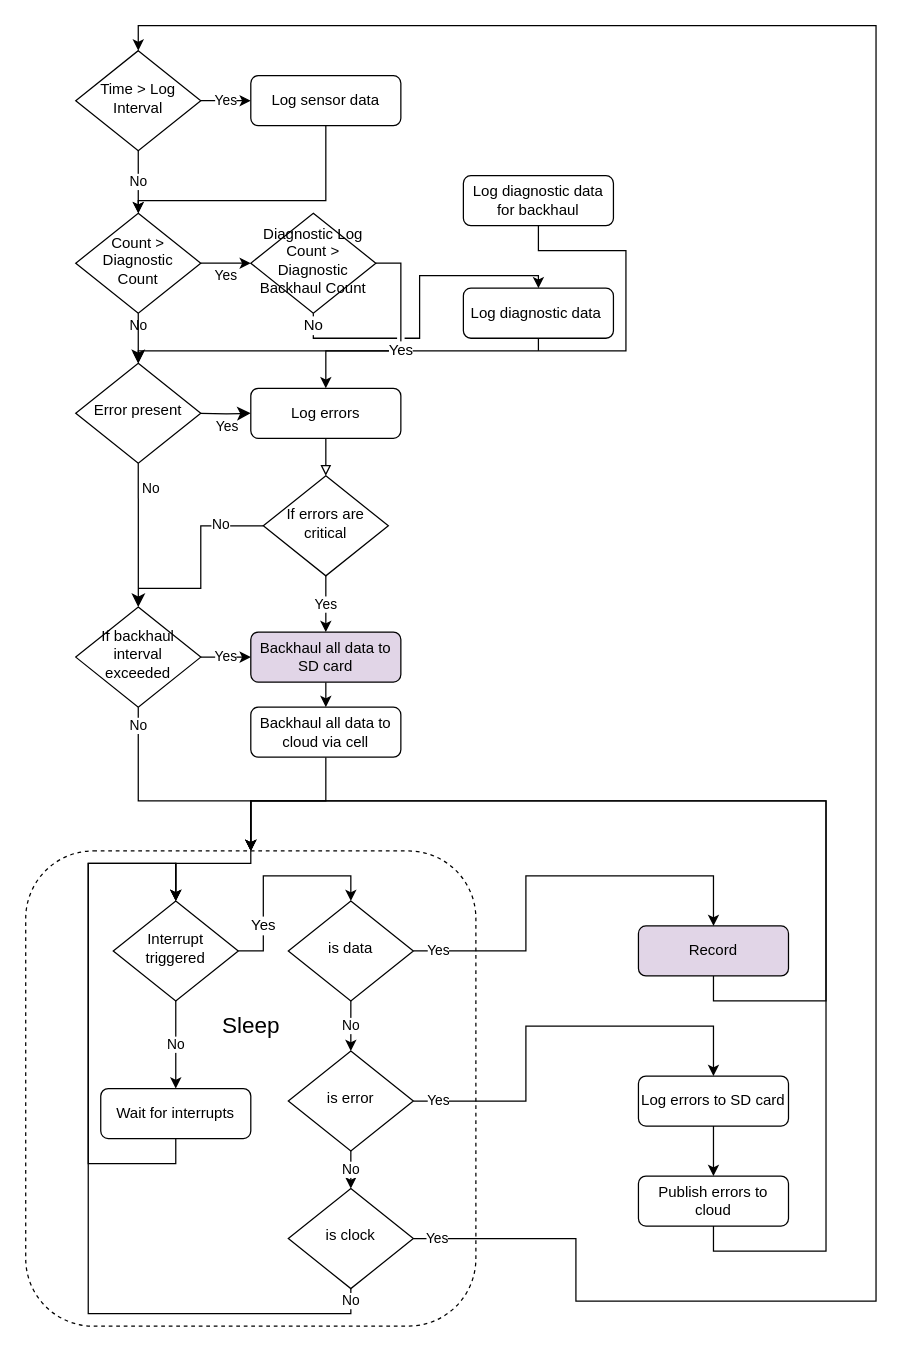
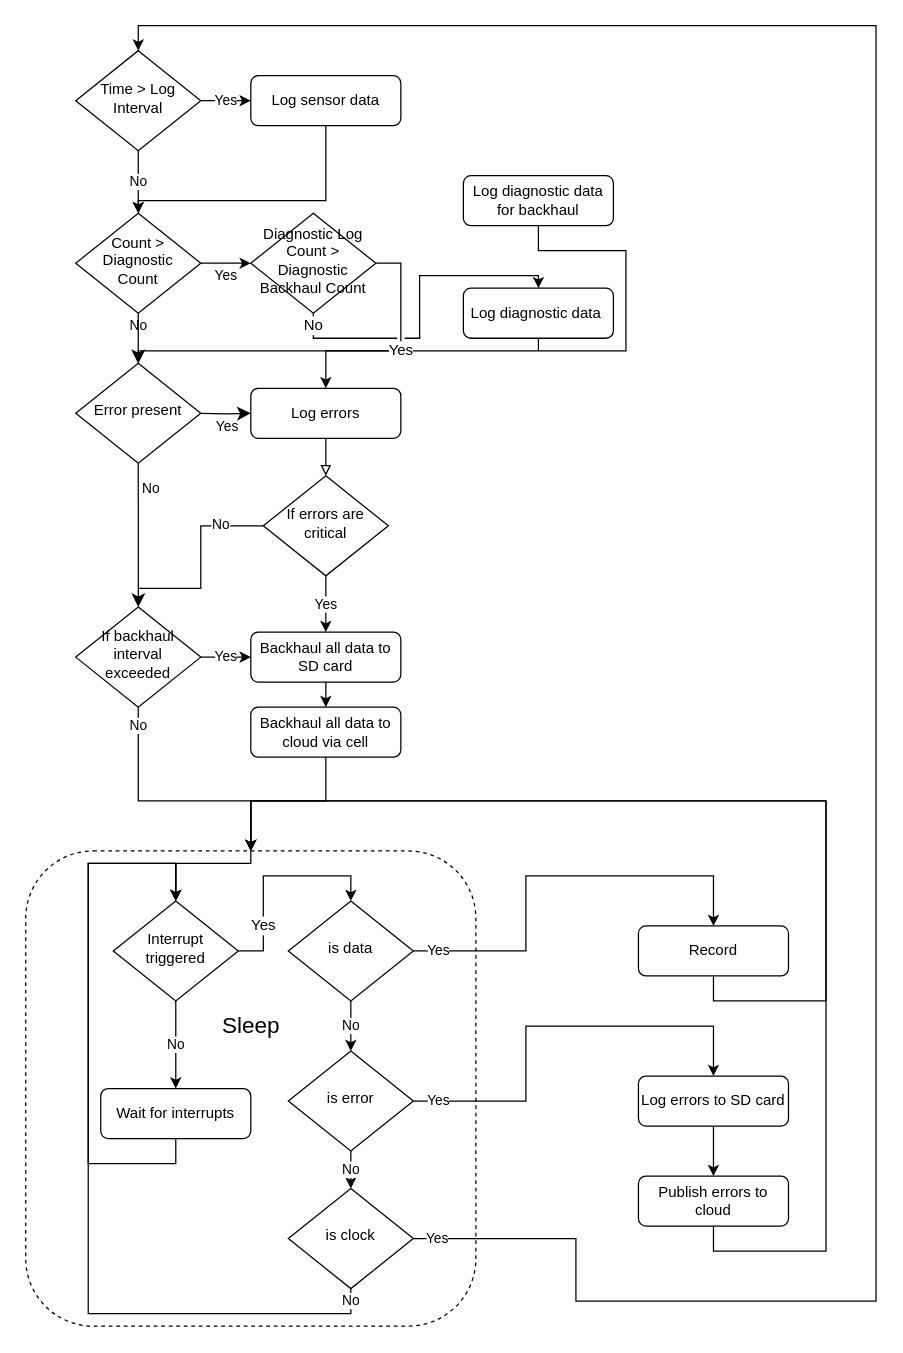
(326, 657) -> (326, 657)
(713, 951) -> (713, 951)
